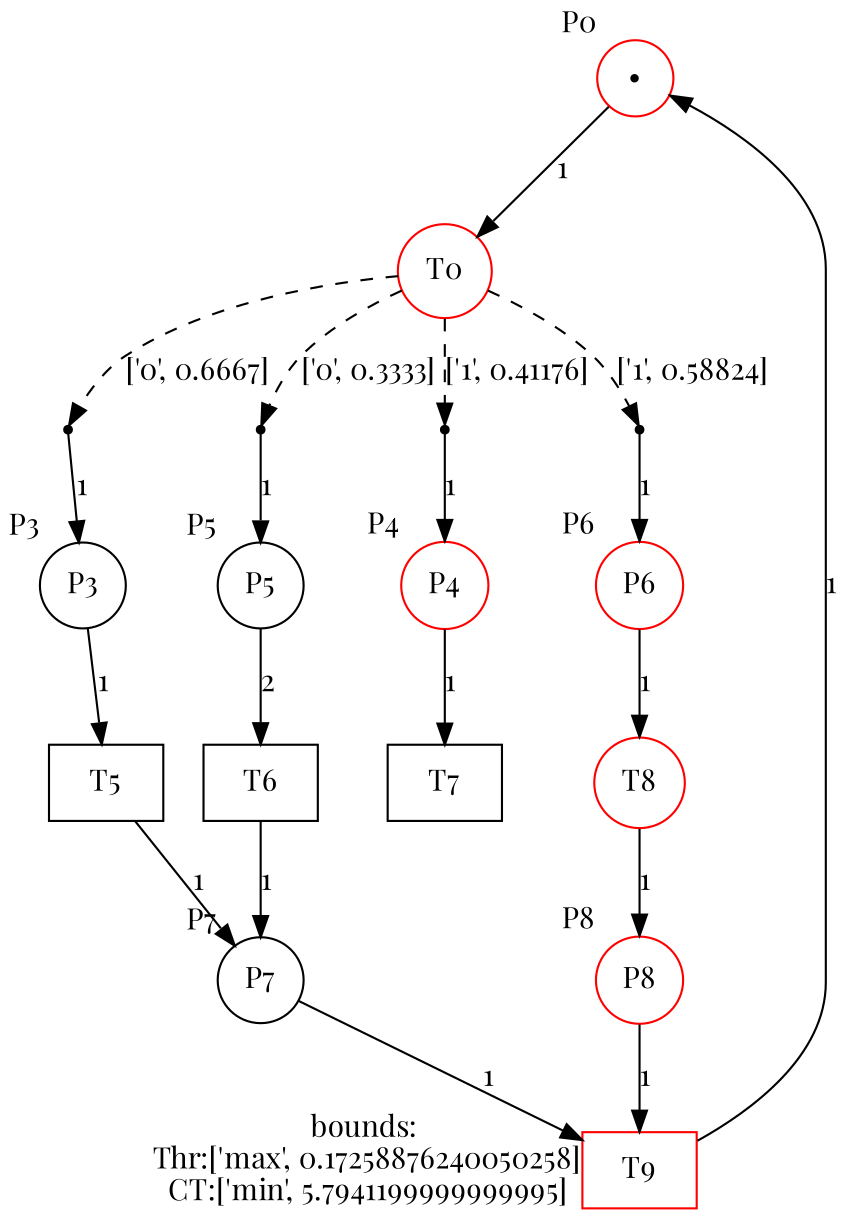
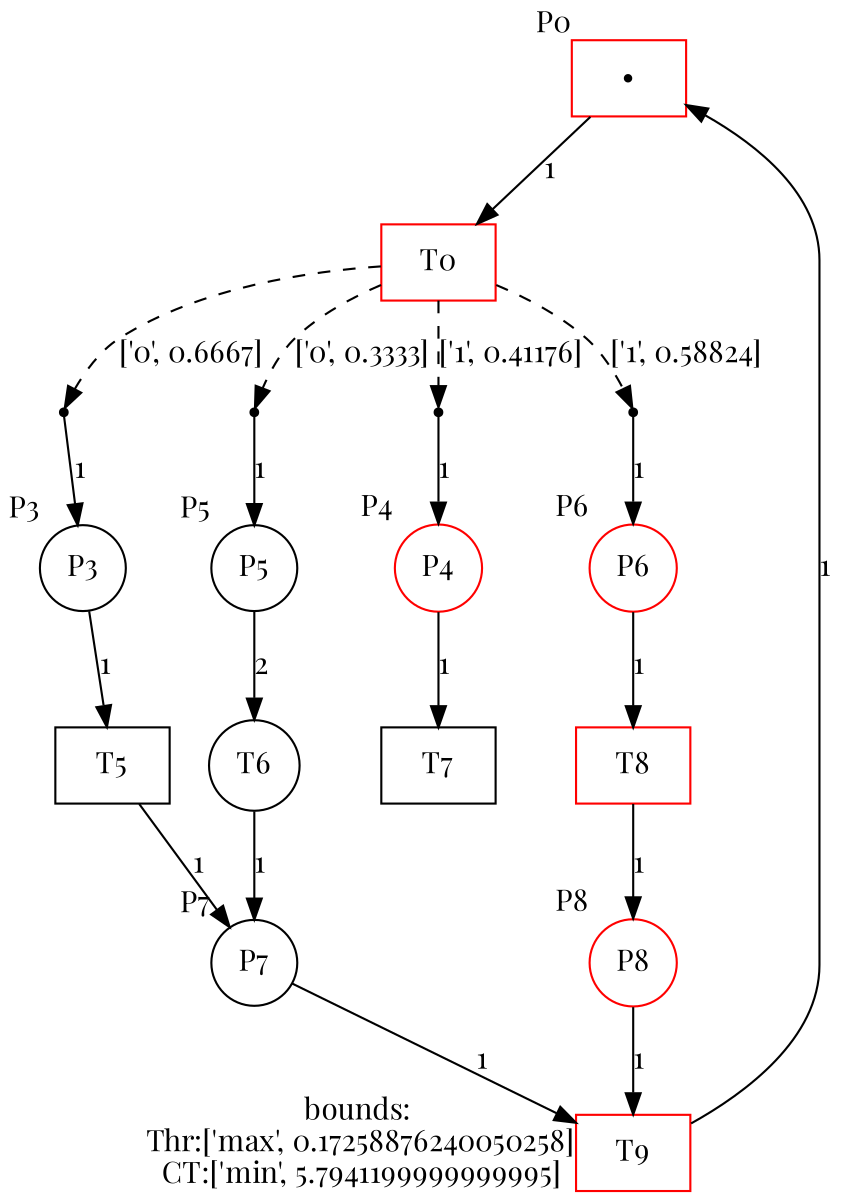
(635, 78) -> (629, 78)
(445, 271) -> (438, 262)
(261, 783) -> (254, 765)
(640, 783) -> (633, 765)
